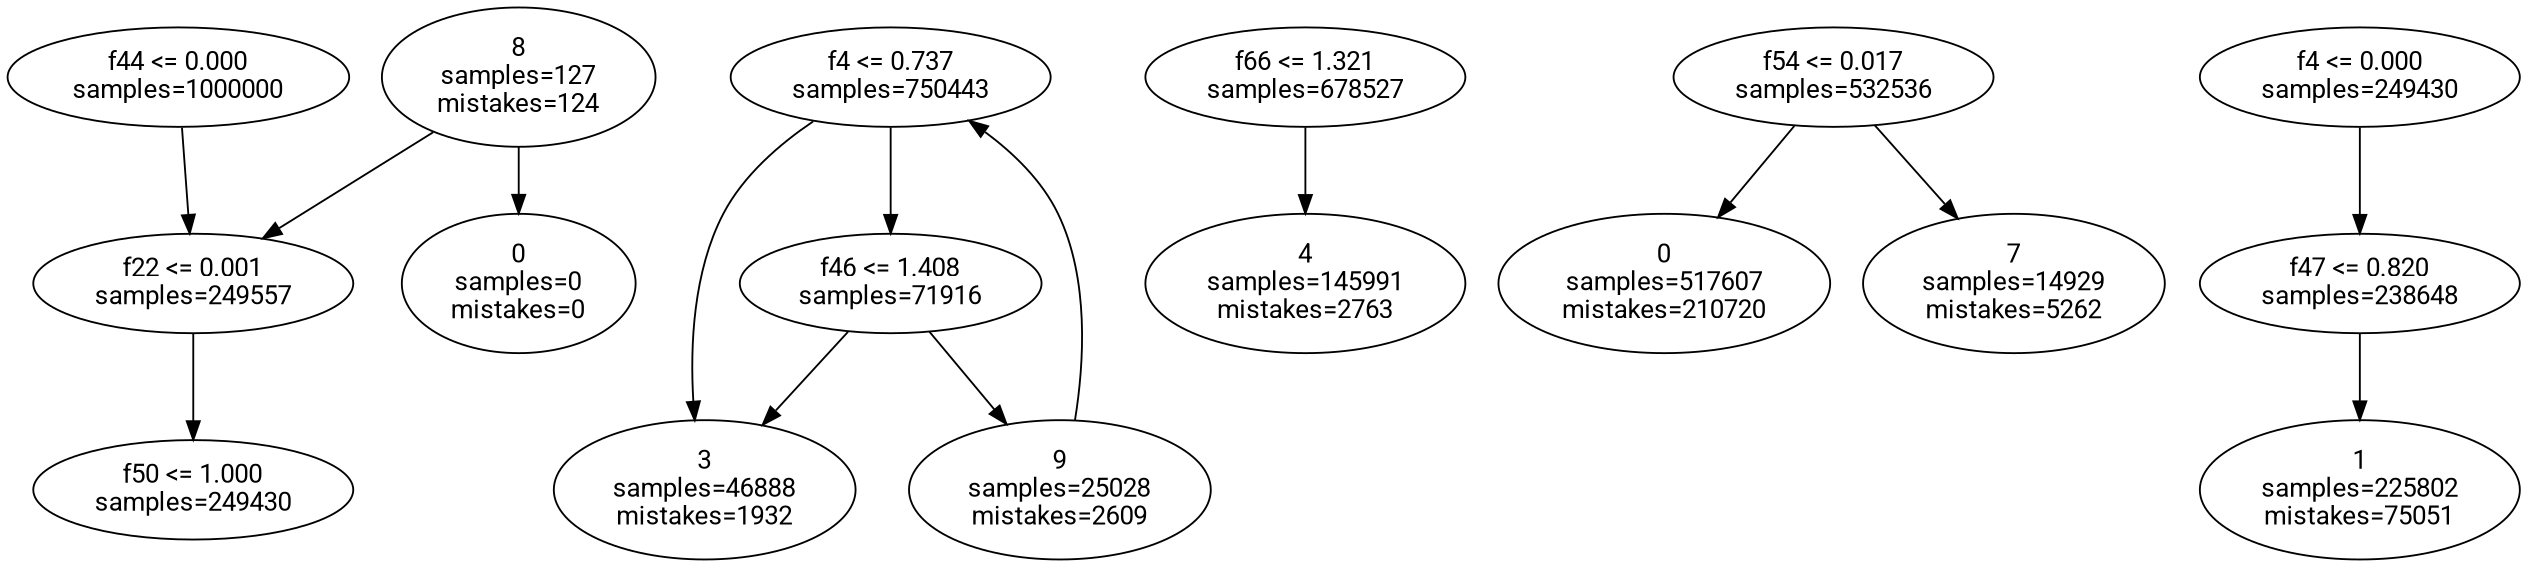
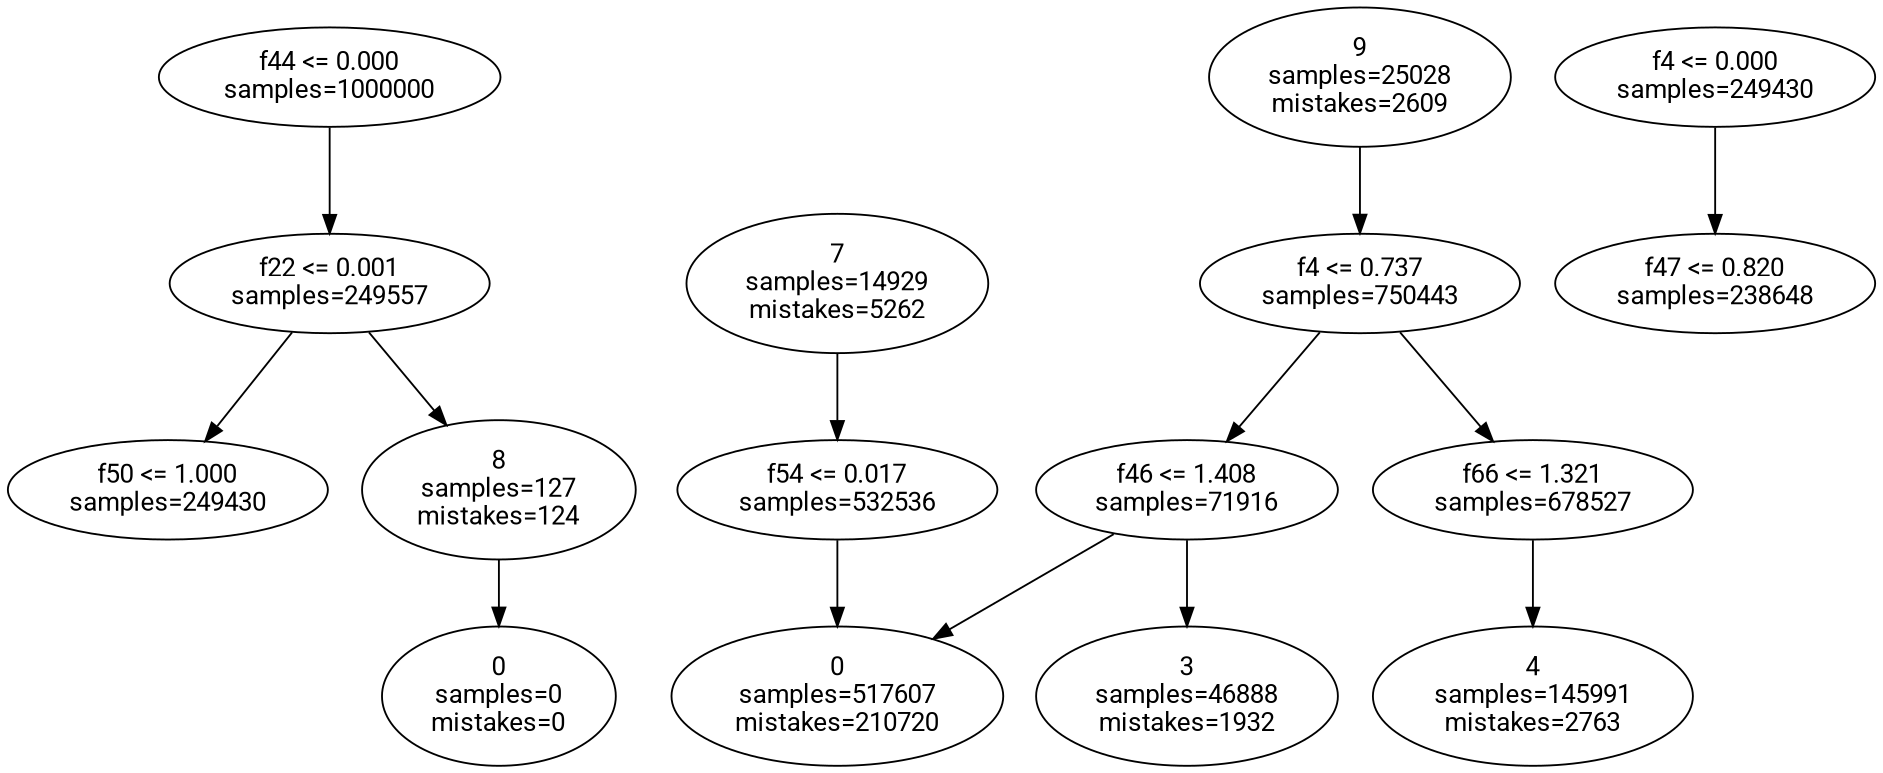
(1910, 165) -> (837, 387)
(356, 180) -> (402, 372)
(711, 242) -> (1440, 380)
(962, 371) -> (1032, 582)
(2360, 490) -> none
